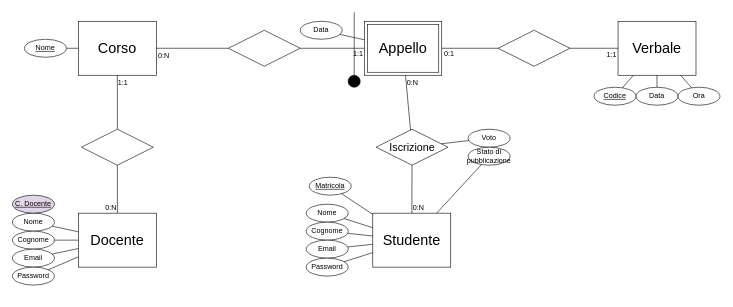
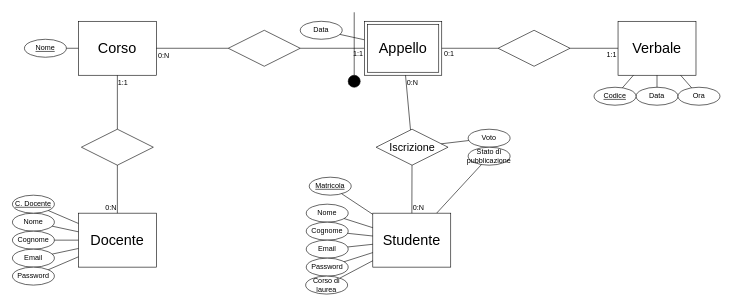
(33, 204) -> (33, 204)
none -> (63, 217)
none -> (357, 269)
none -> (327, 285)
